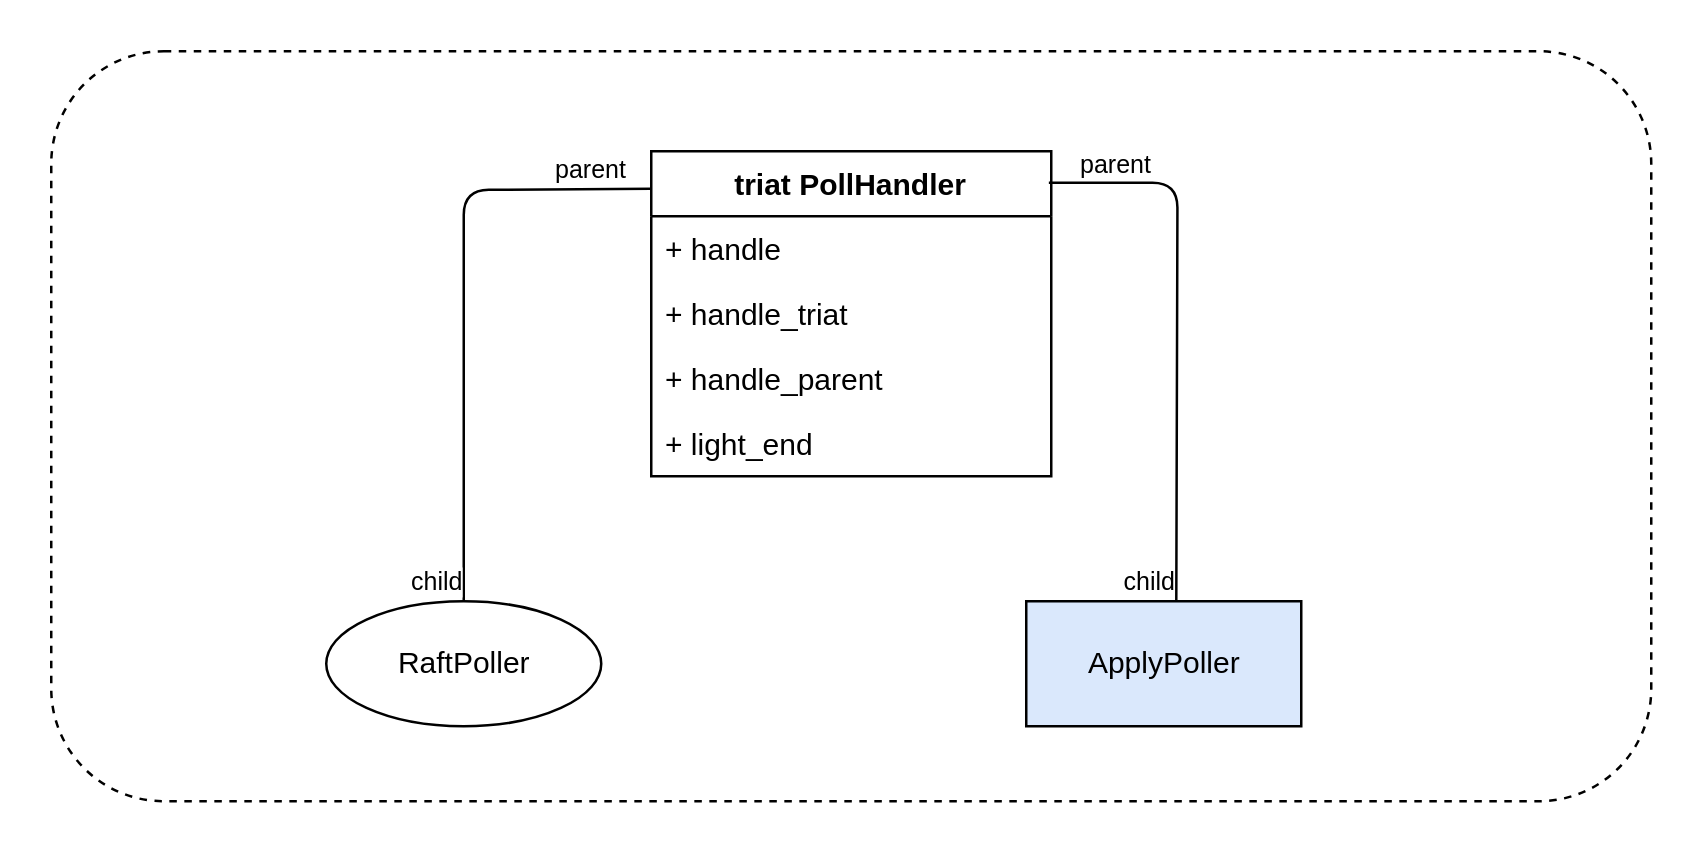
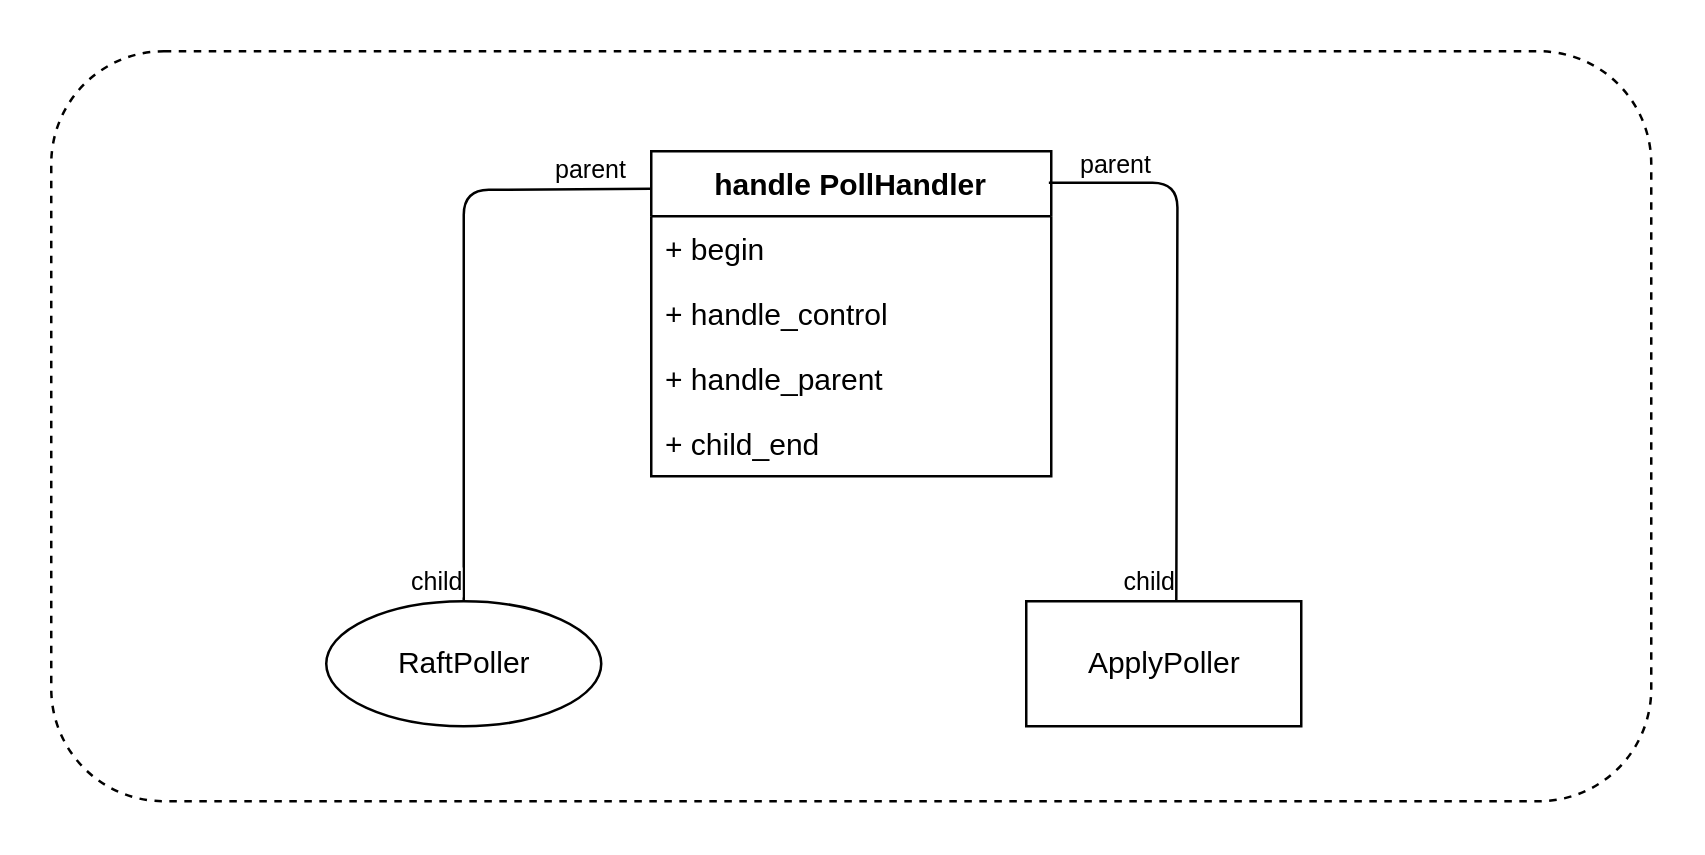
(850, 185) -> (850, 185)
(724, 250) -> (716, 250)
(771, 315) -> (788, 315)
(746, 445) -> (746, 445)
(1164, 664) -> (1164, 664)
